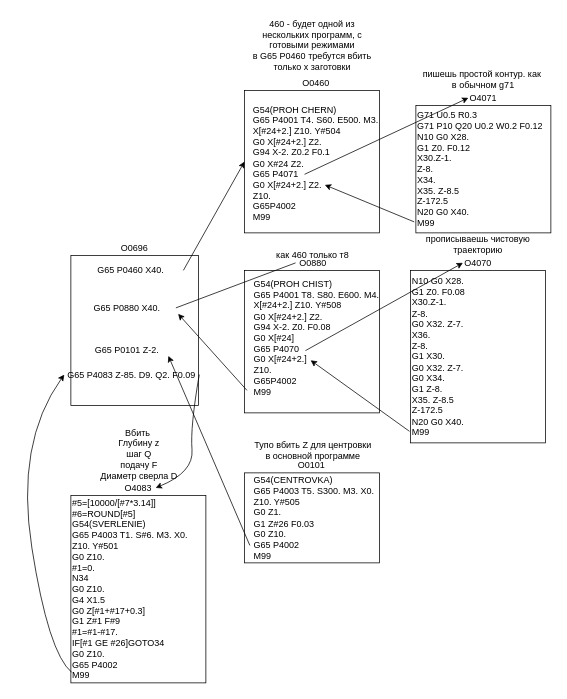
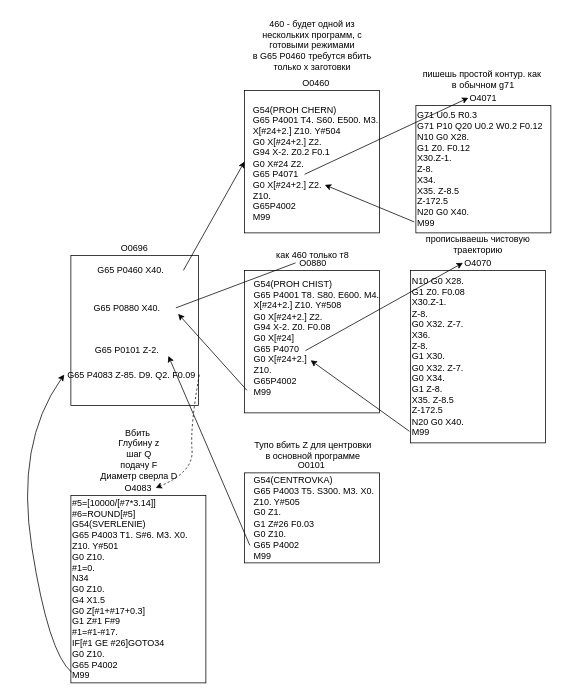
(192, 439) -> (192, 439)
